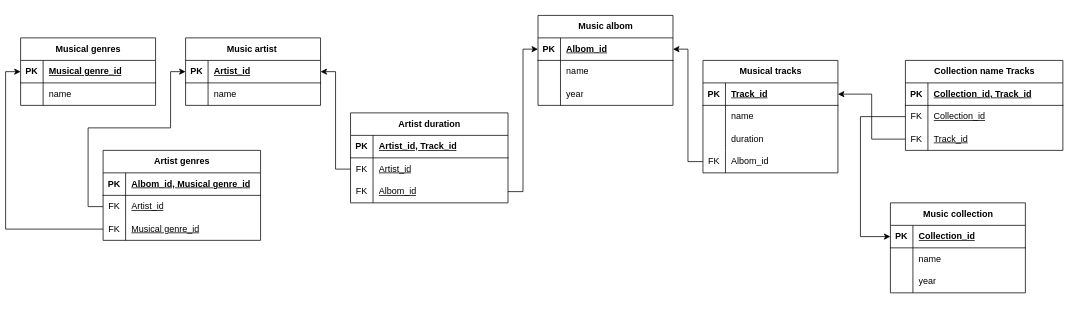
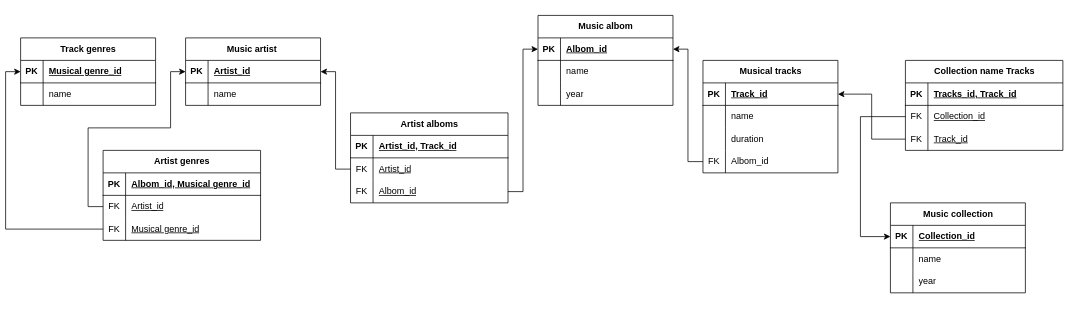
(89, 49) -> (89, 49)
(985, 94) -> (978, 94)
(430, 124) -> (430, 124)
